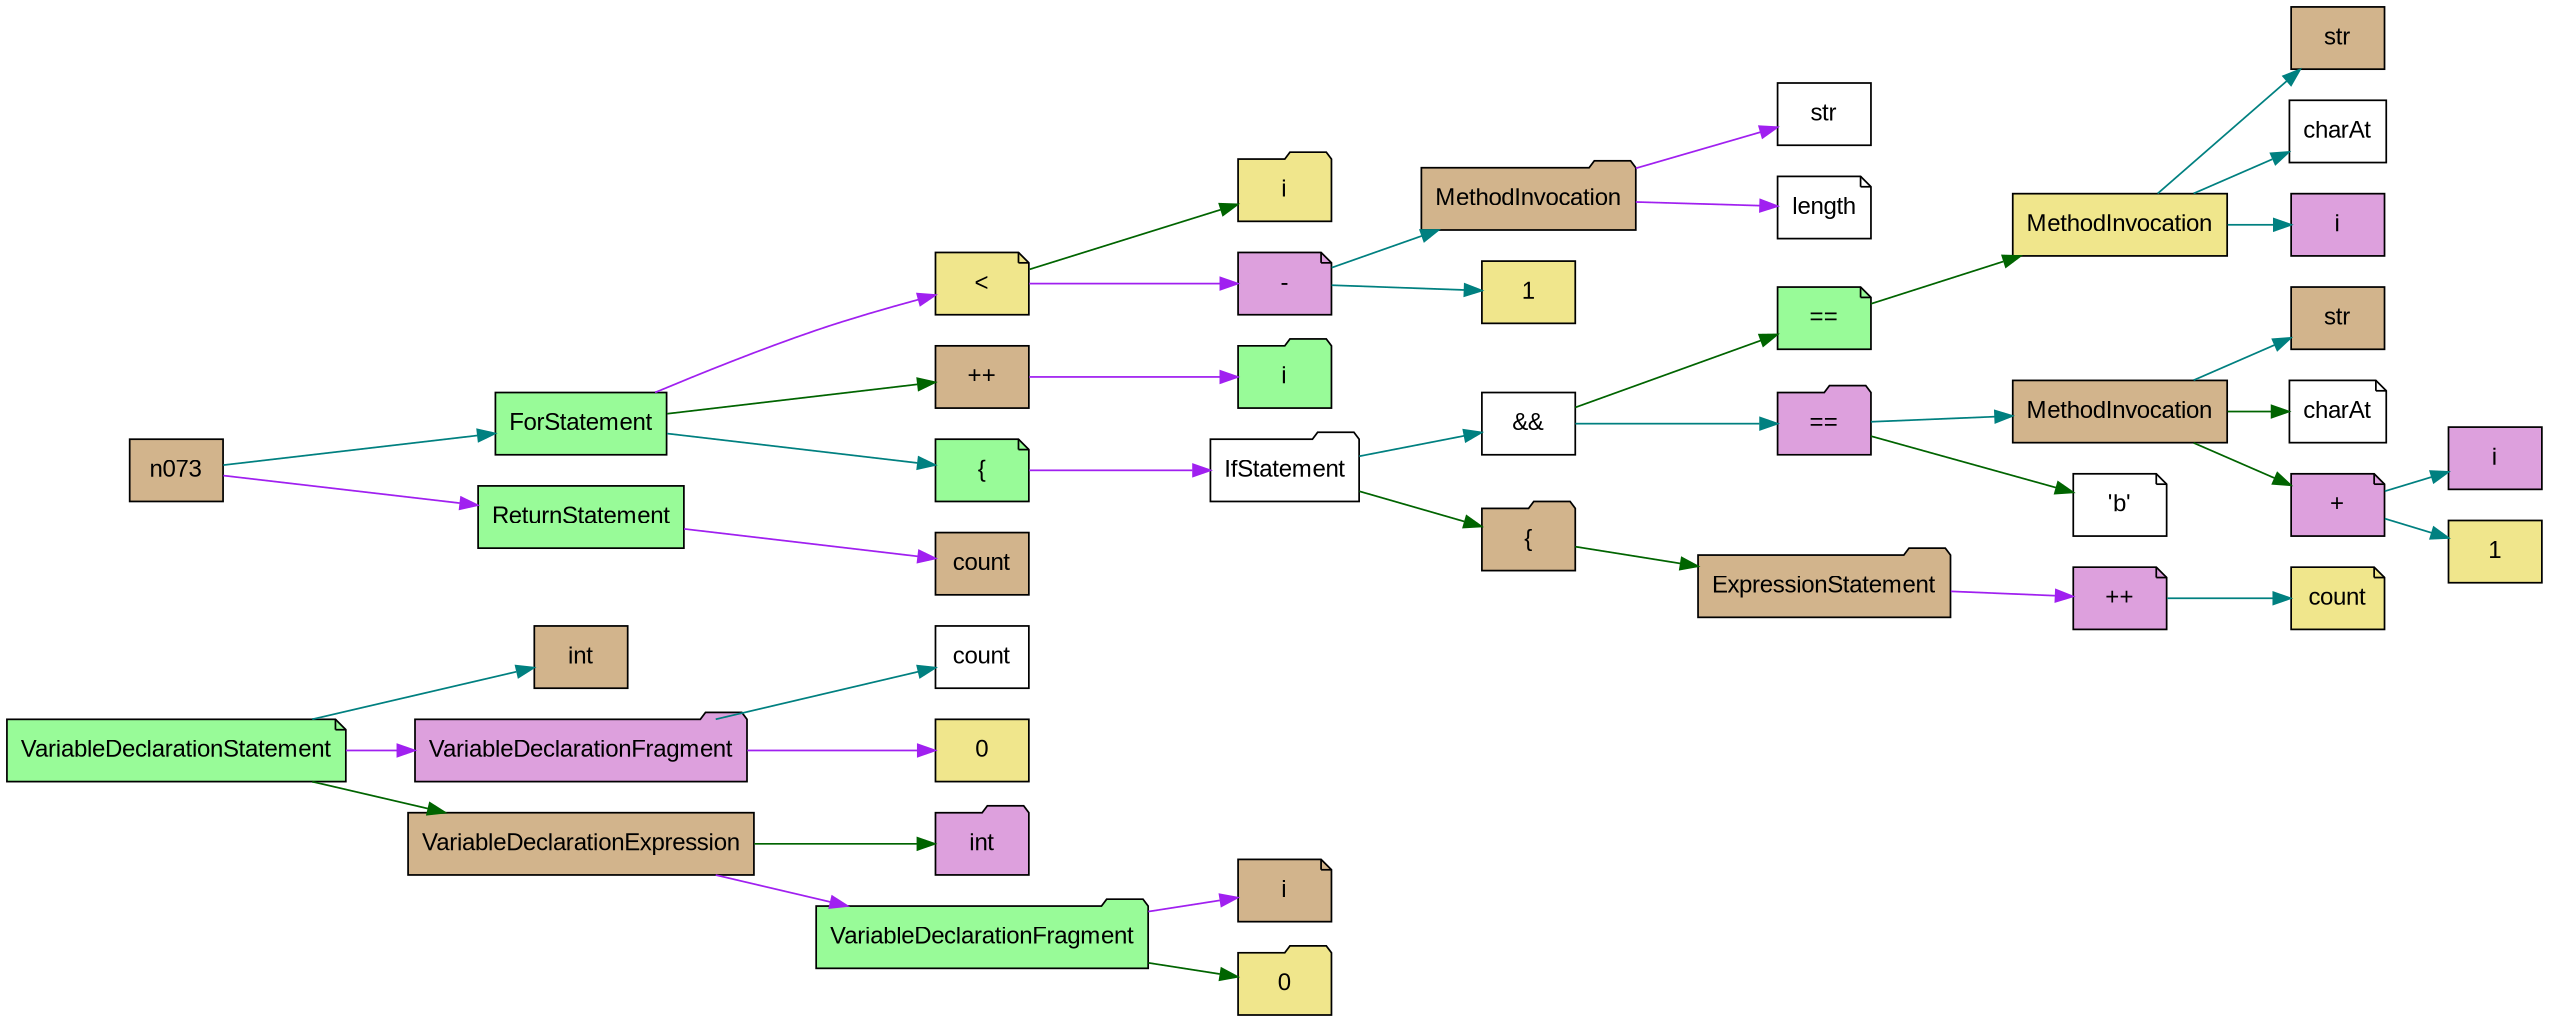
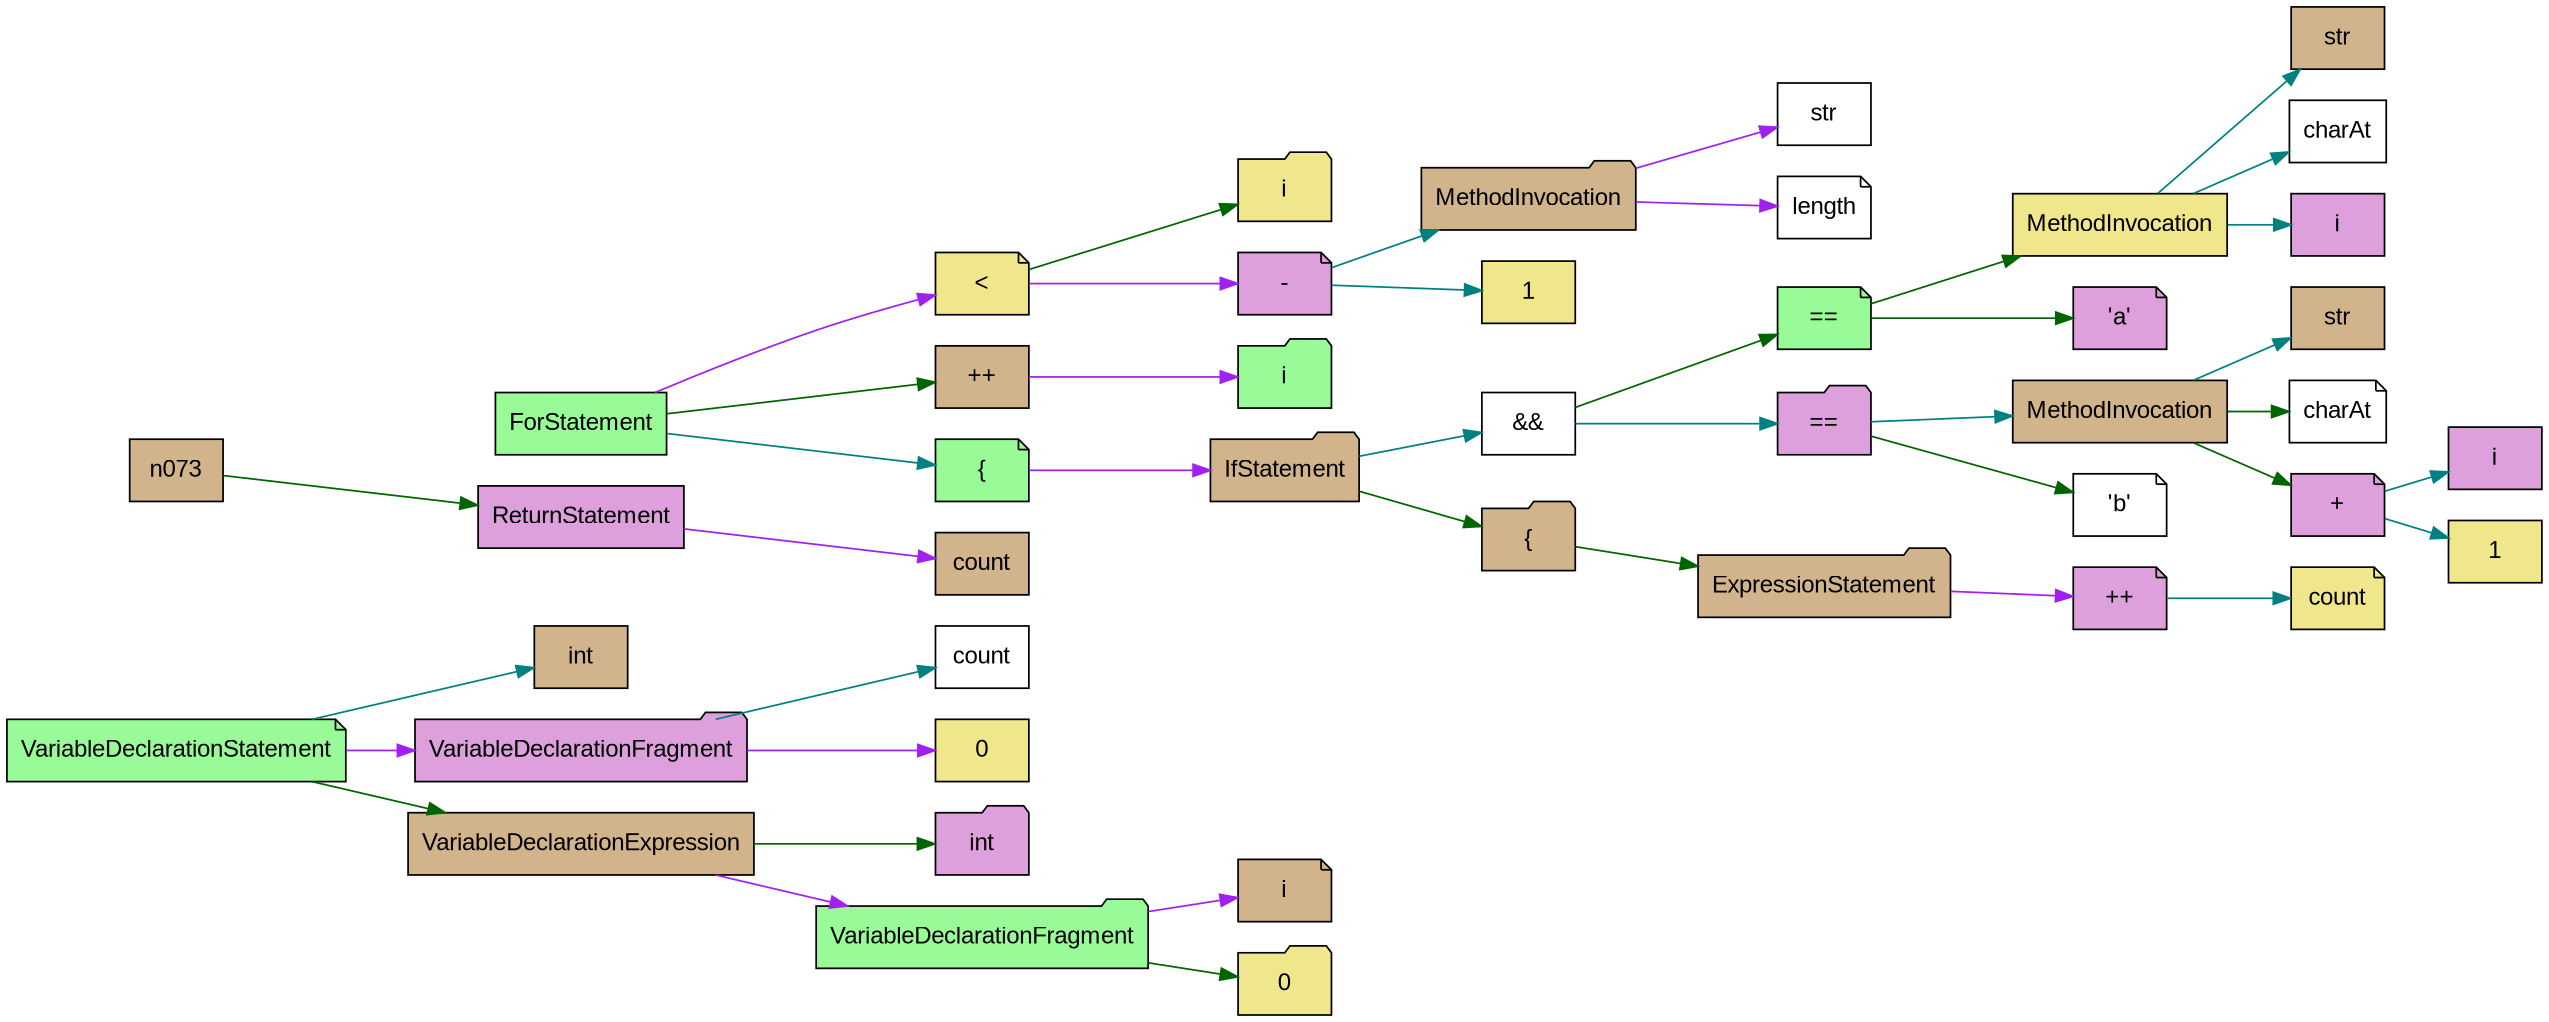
none -> (2120, 318)
(350, 450) -> none
(1285, 470) -> (1285, 470)
(342, 489) -> (342, 489)
(581, 517) -> (581, 517)
